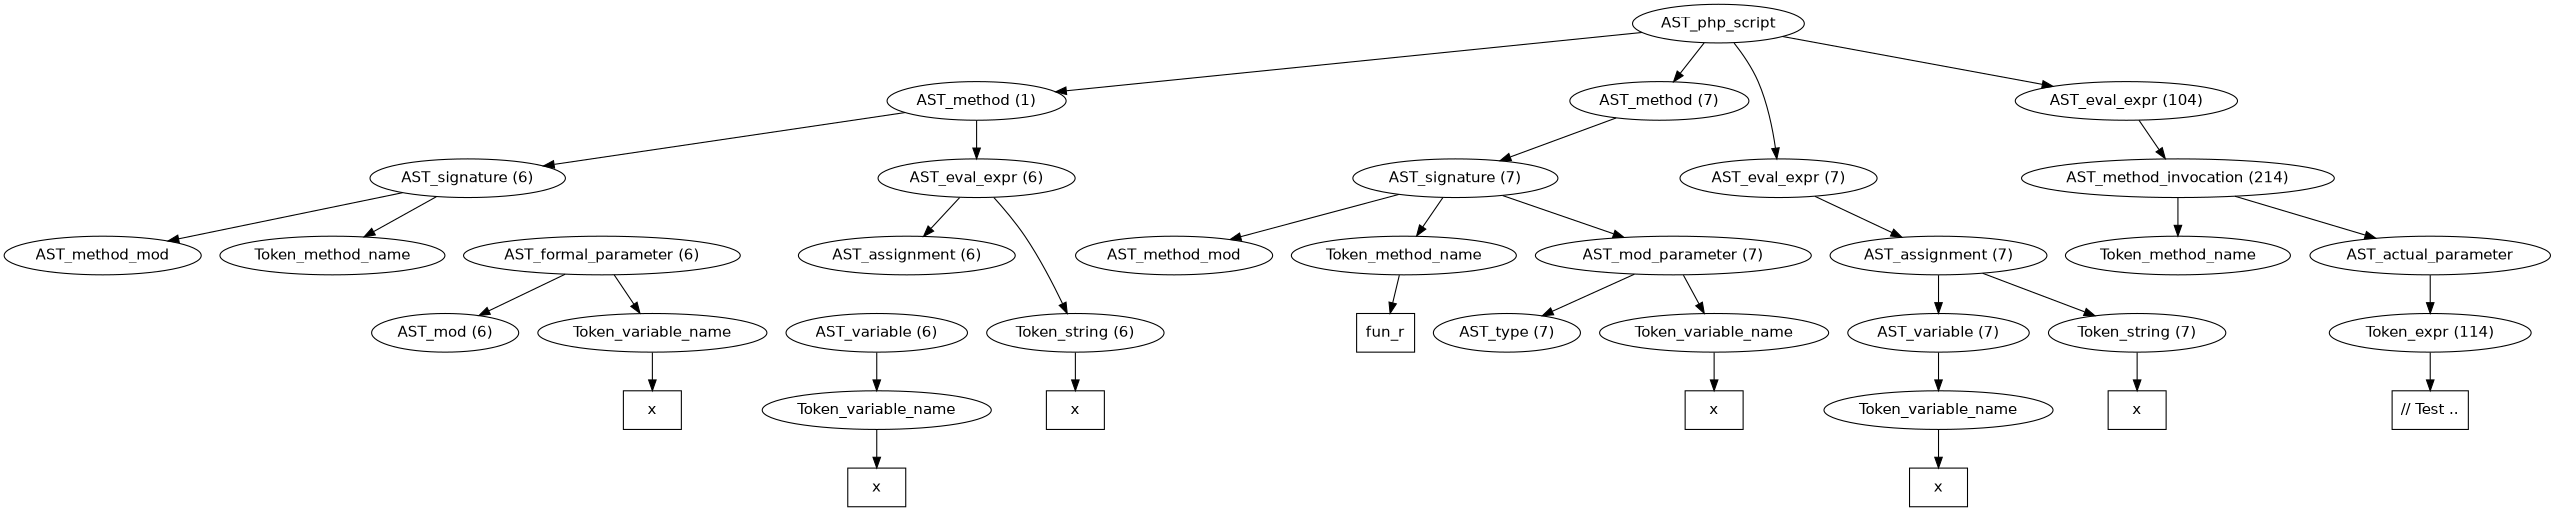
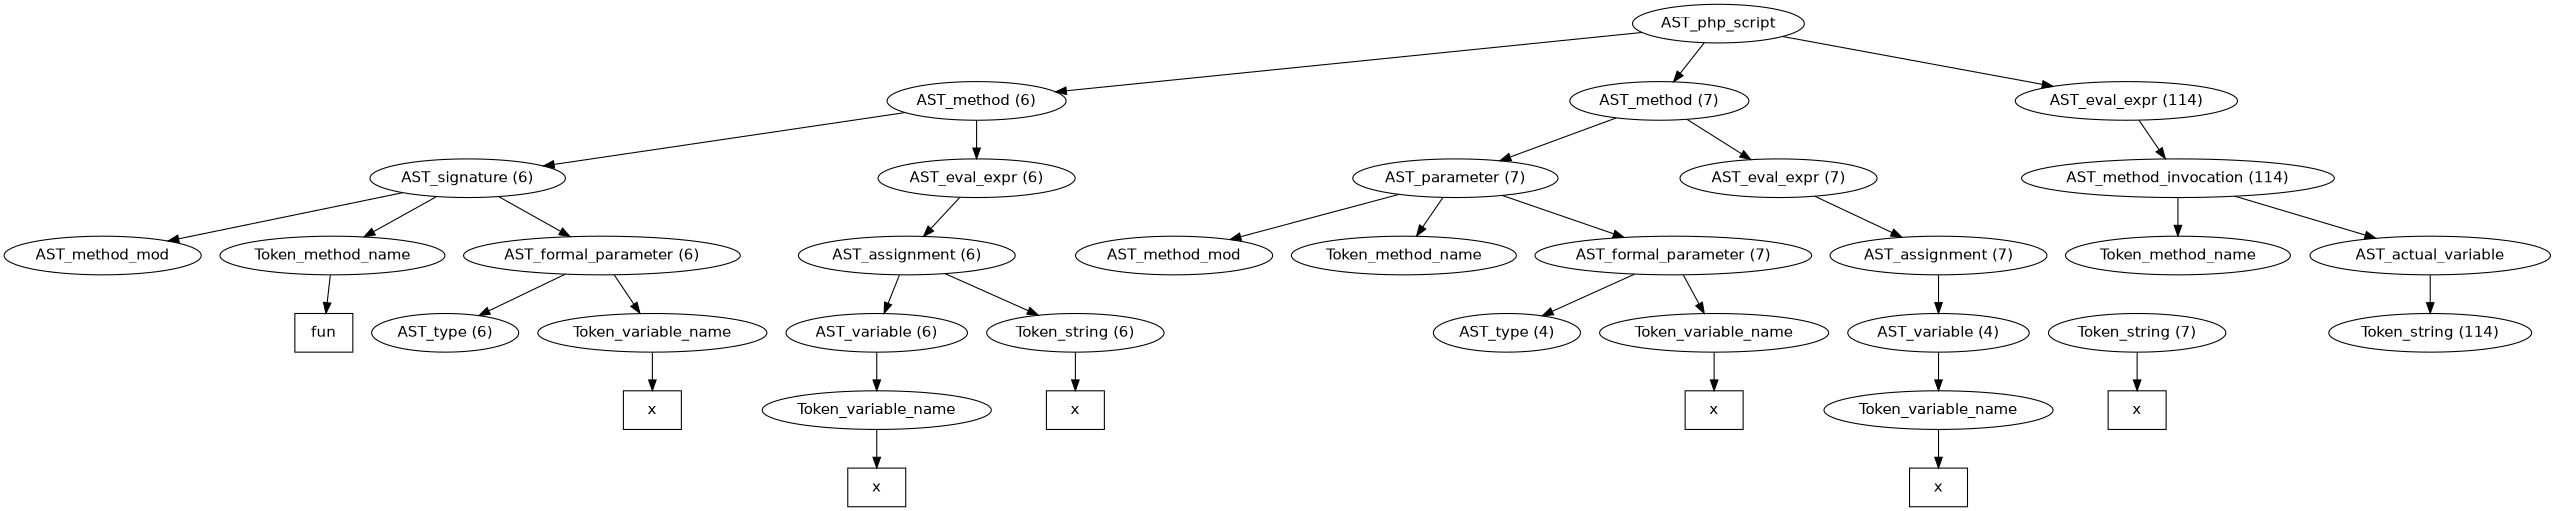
(1762, 92) -> (1714, 137)
(977, 101) -> (977, 101)
(2126, 101) -> (2126, 101)
(1455, 178) -> (1455, 178)
(2178, 178) -> (2178, 178)
none -> (530, 214)
(1032, 248) -> (987, 292)
(1673, 256) -> (1673, 256)
(2430, 256) -> (2430, 256)
none -> (894, 289)
(2034, 293) -> none
none -> (324, 333)
(445, 333) -> (445, 333)
(1386, 333) -> none
(1507, 333) -> (1507, 333)
(1939, 333) -> (1939, 333)
(2430, 333) -> (2430, 333)
(2430, 410) -> none
